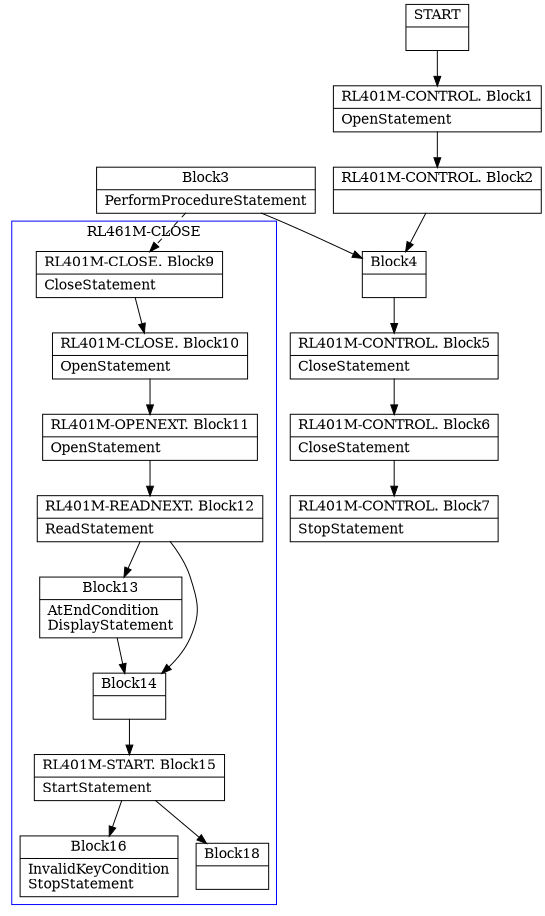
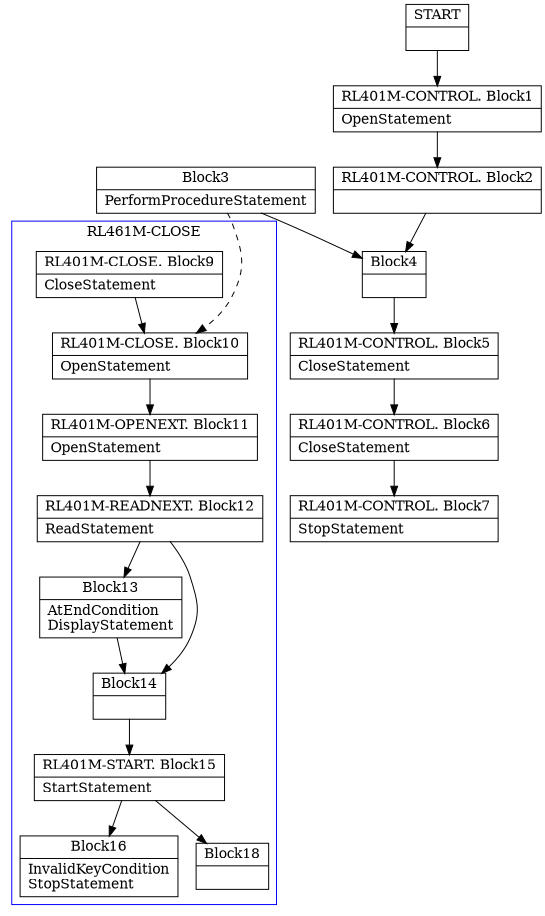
(171, 229) -> (240, 275)
